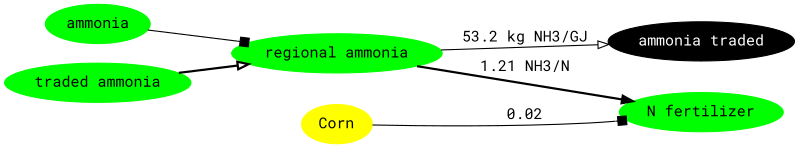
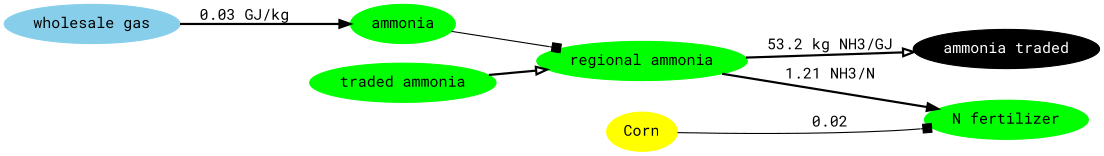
none -> (92, 24)
(519, 47) -> (824, 55)
